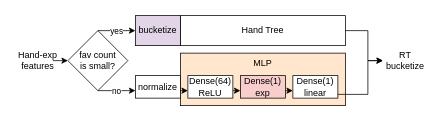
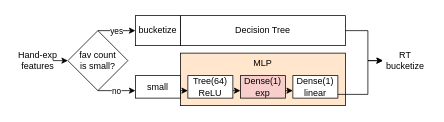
(158, 30) -> (158, 30)
(263, 30) -> (263, 30)
(158, 87) -> (158, 87)
(210, 87) -> (210, 87)
